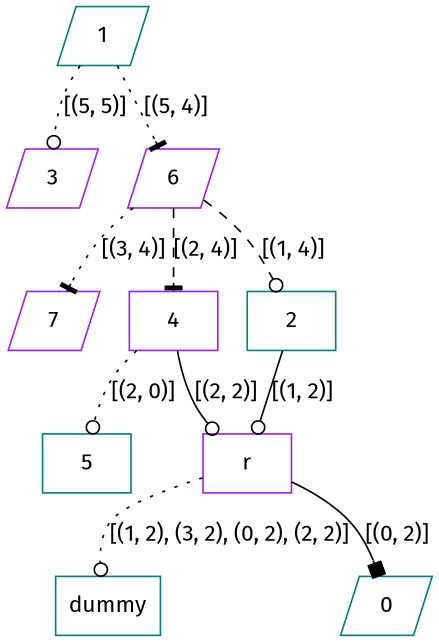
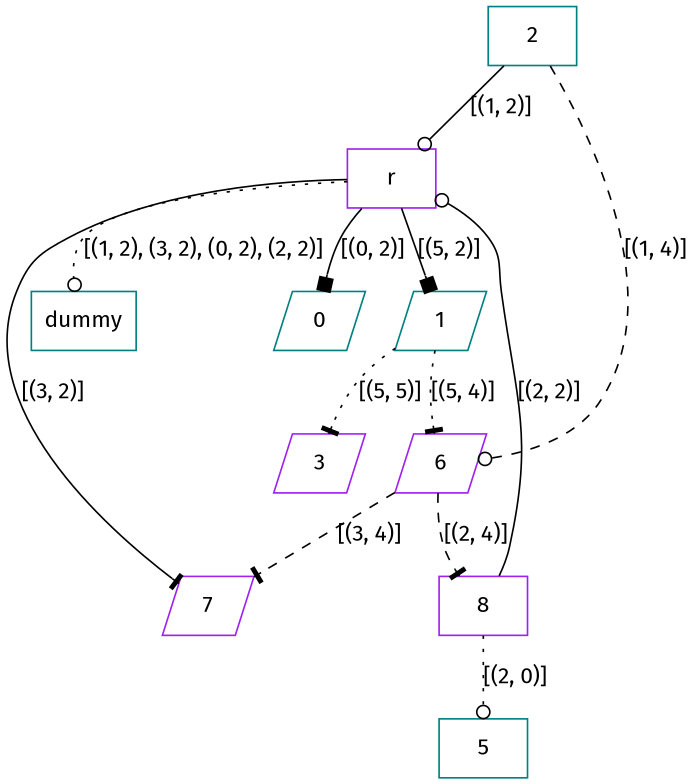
(62, 99) -> (357, 382)
(244, 235) -> (627, 291)
(98, 242) -> (328, 532)
none -> (413, 242)
none -> (20, 284)
(174, 321) -> (483, 606)
